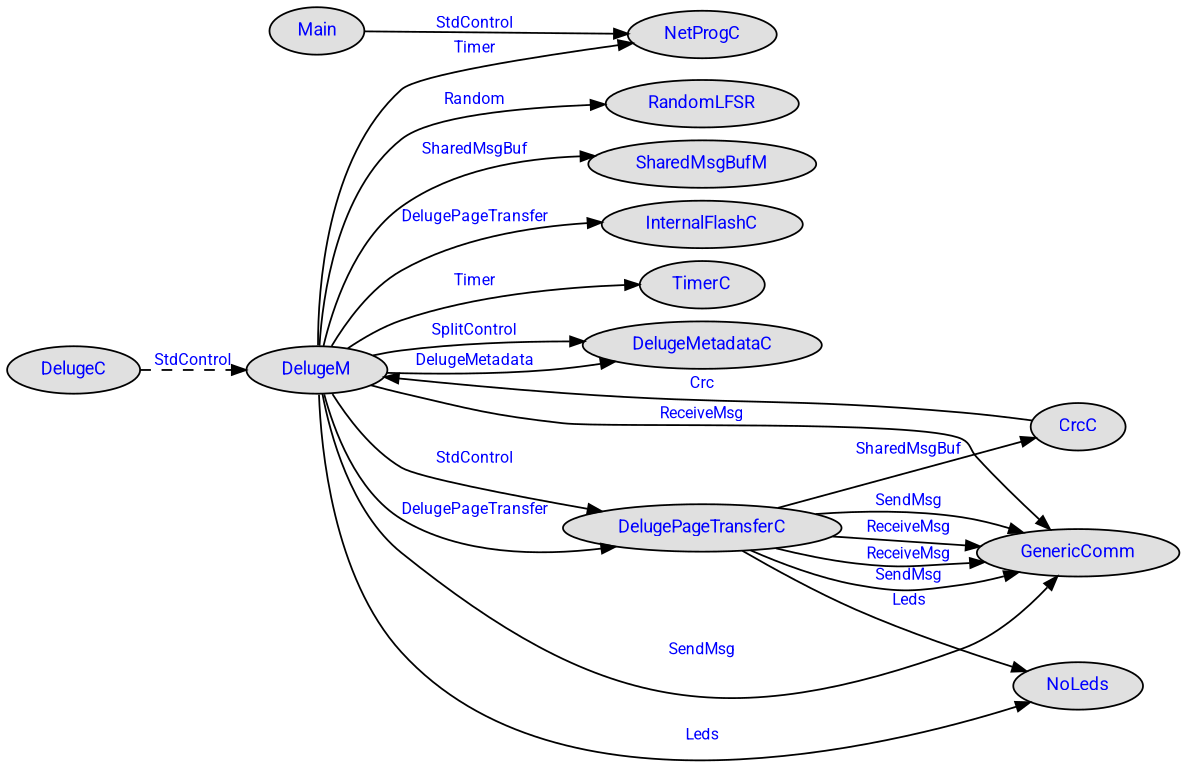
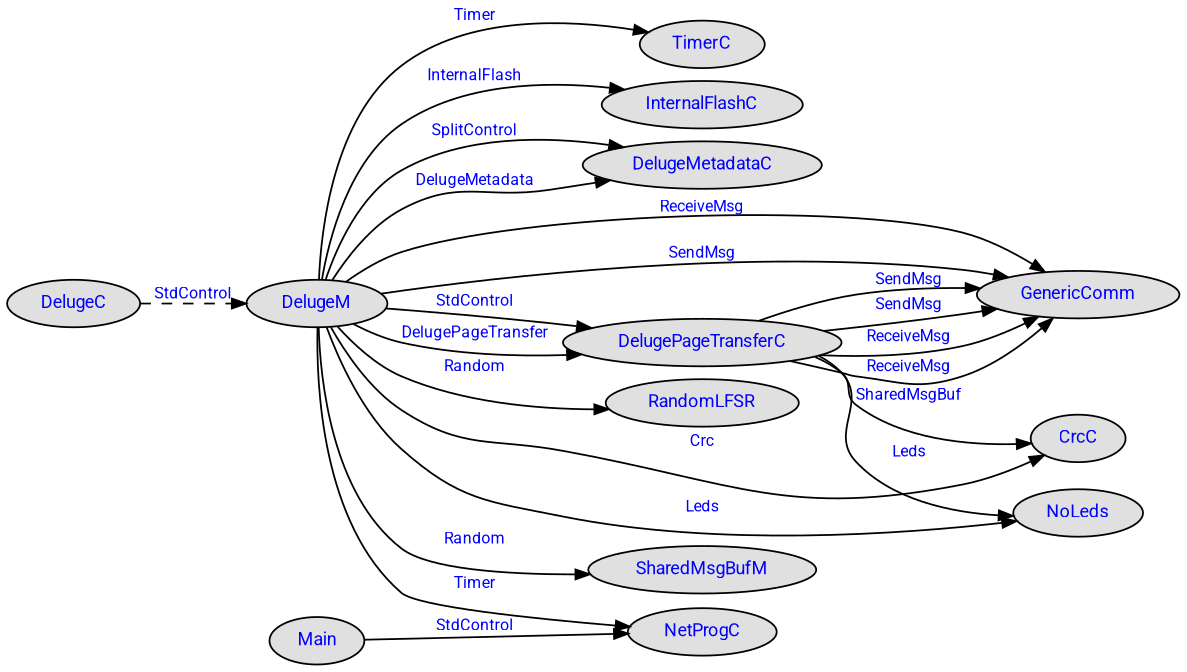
(475, 150) -> (475, 540)
(475, 217) -> (475, 76)
(715, 401) -> (660, 471)
